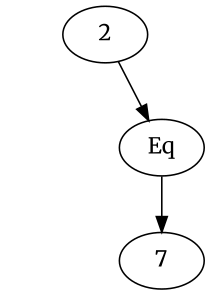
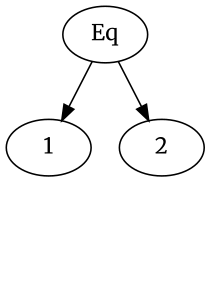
(130, 84) -> (130, 84)
(162, 261) -> (49, 148)
